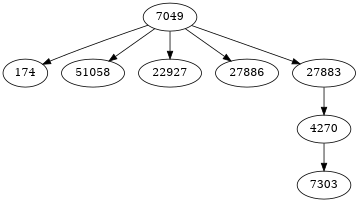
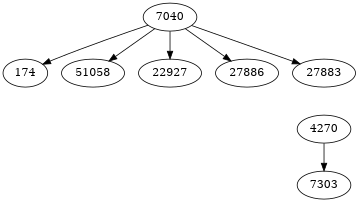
(170, 17) -> (170, 17)
(324, 97) -> none
